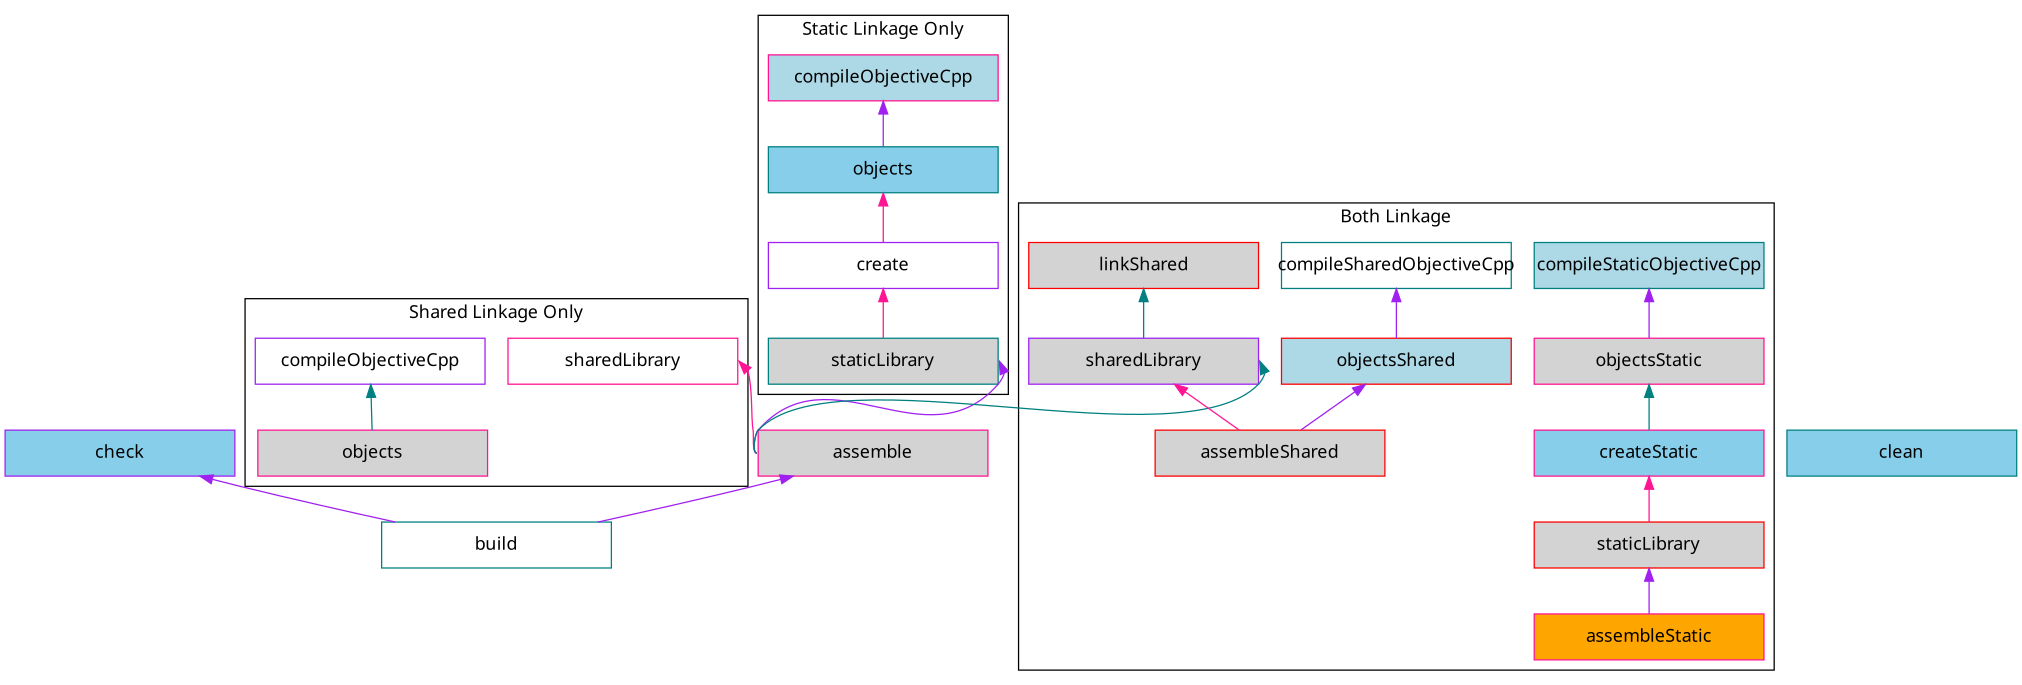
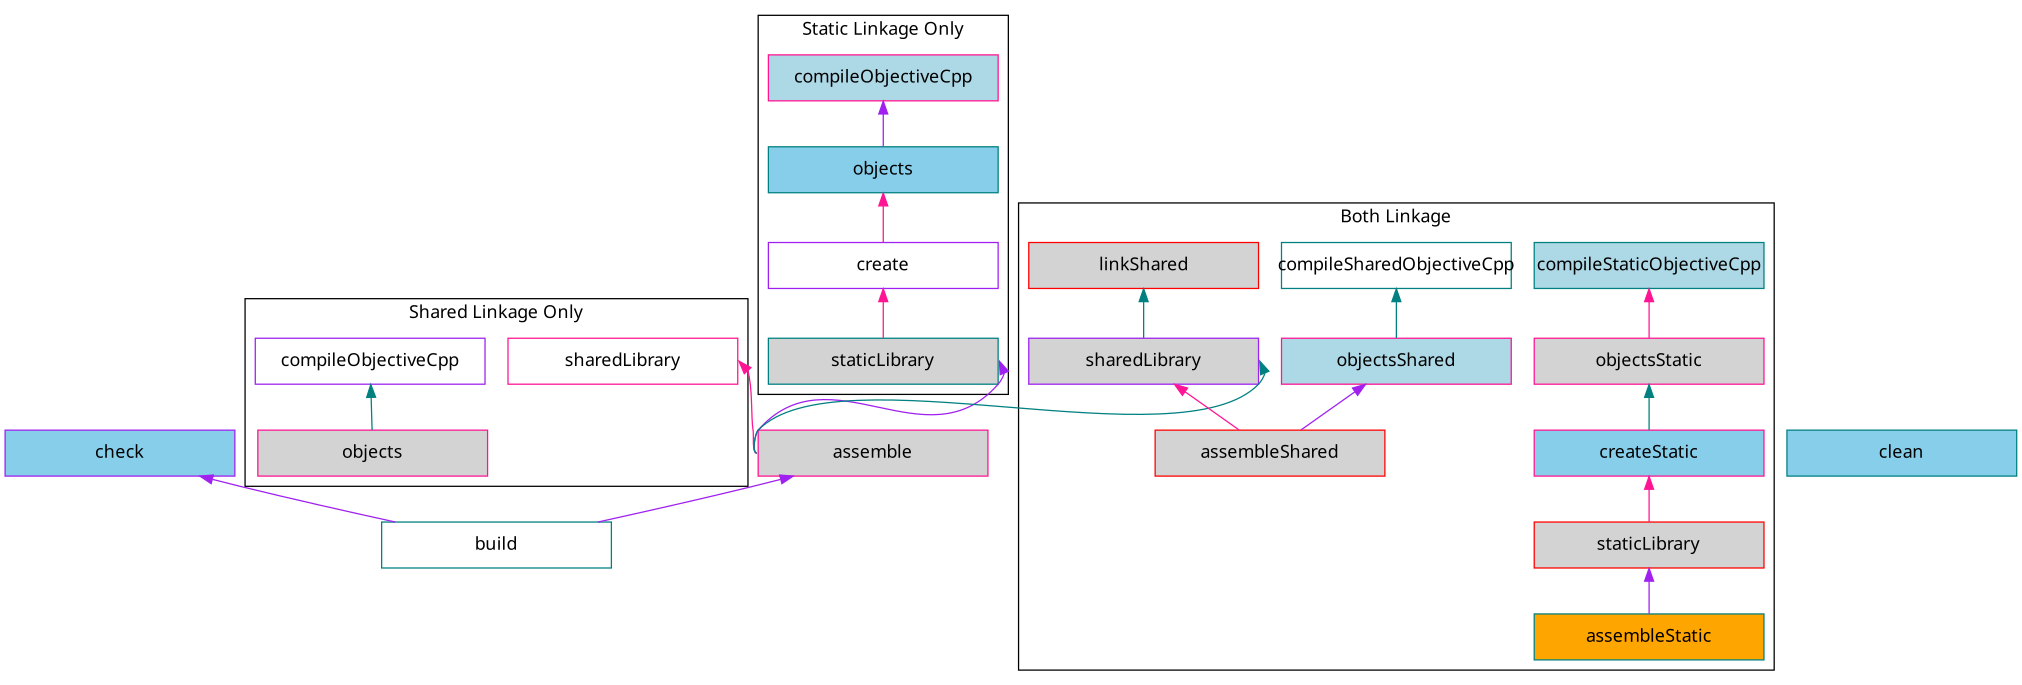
(1396, 320) -> (1396, 320)
(1649, 320) -> (1649, 320)
(1396, 361) -> (1396, 361)
(1649, 637) -> (1649, 637)
